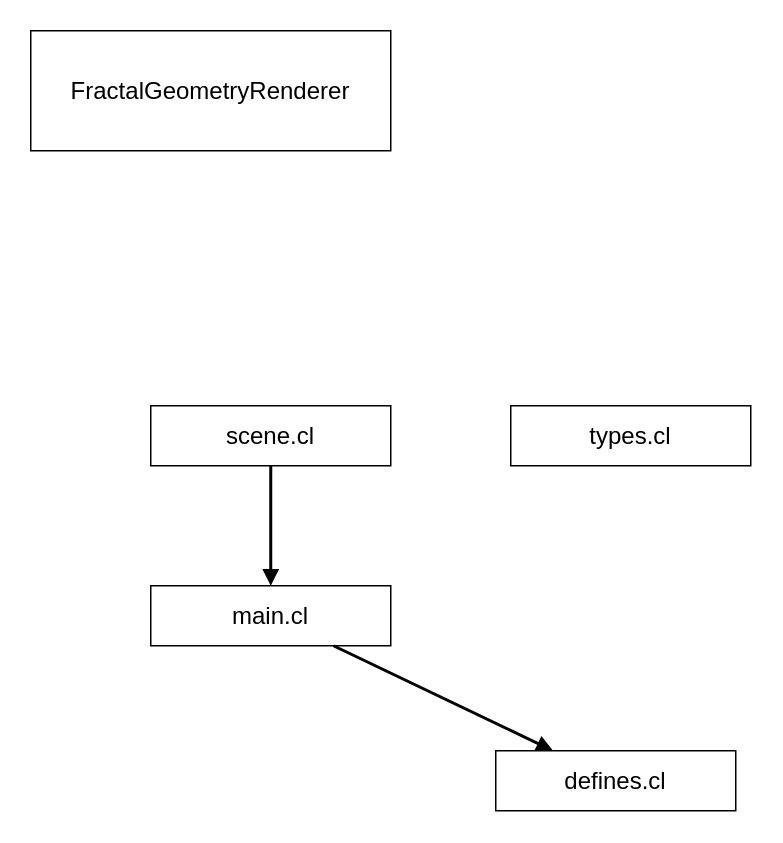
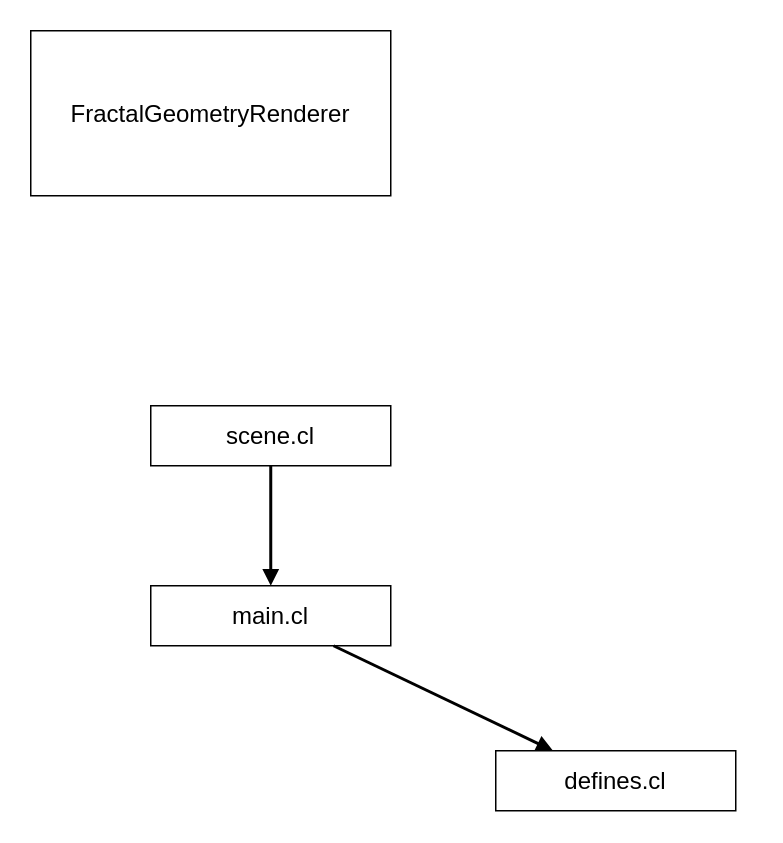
(211, 91) -> (211, 113)
(631, 436) -> none
